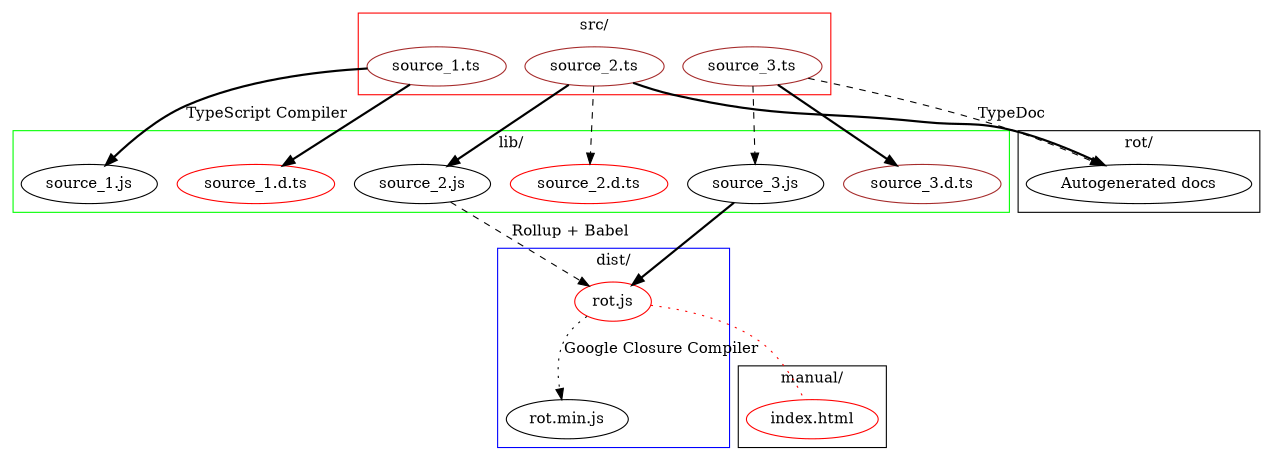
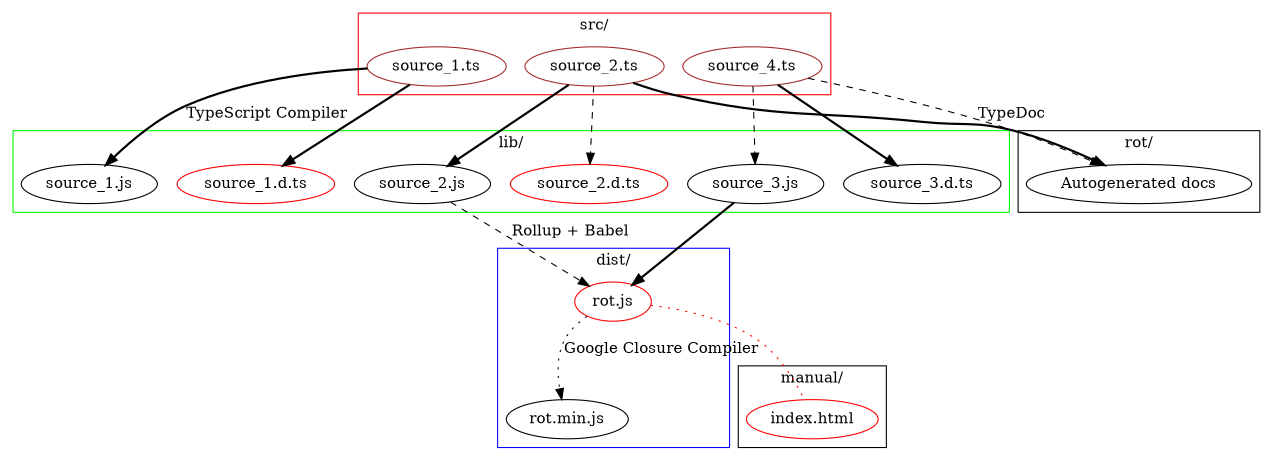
(752, 66) -> (752, 66)
(922, 184) -> (922, 184)
